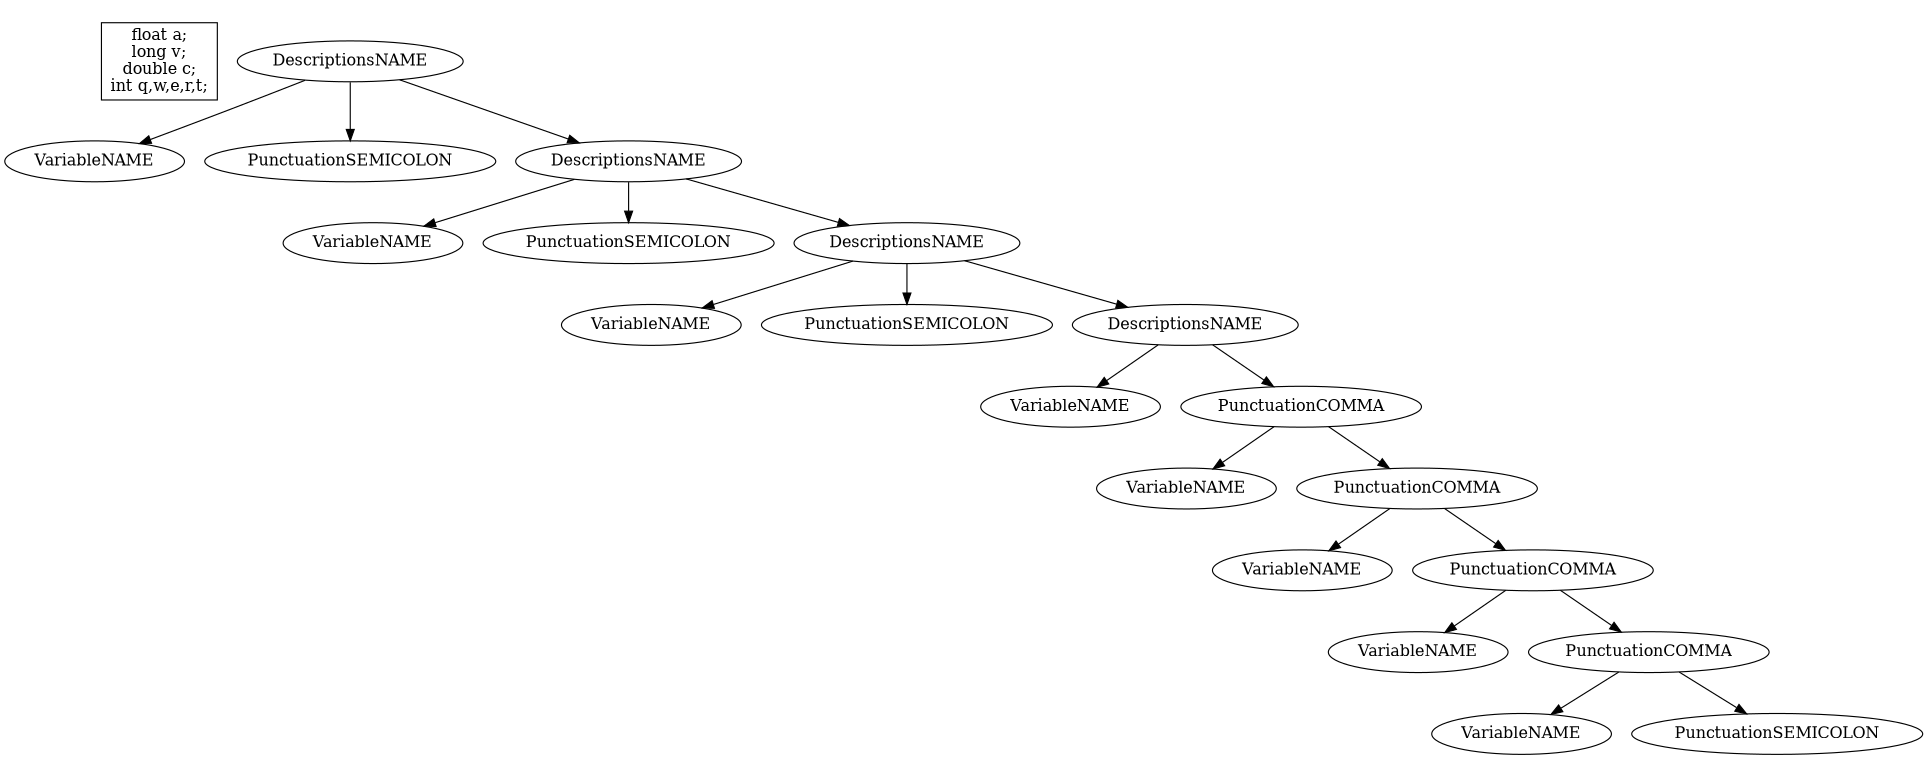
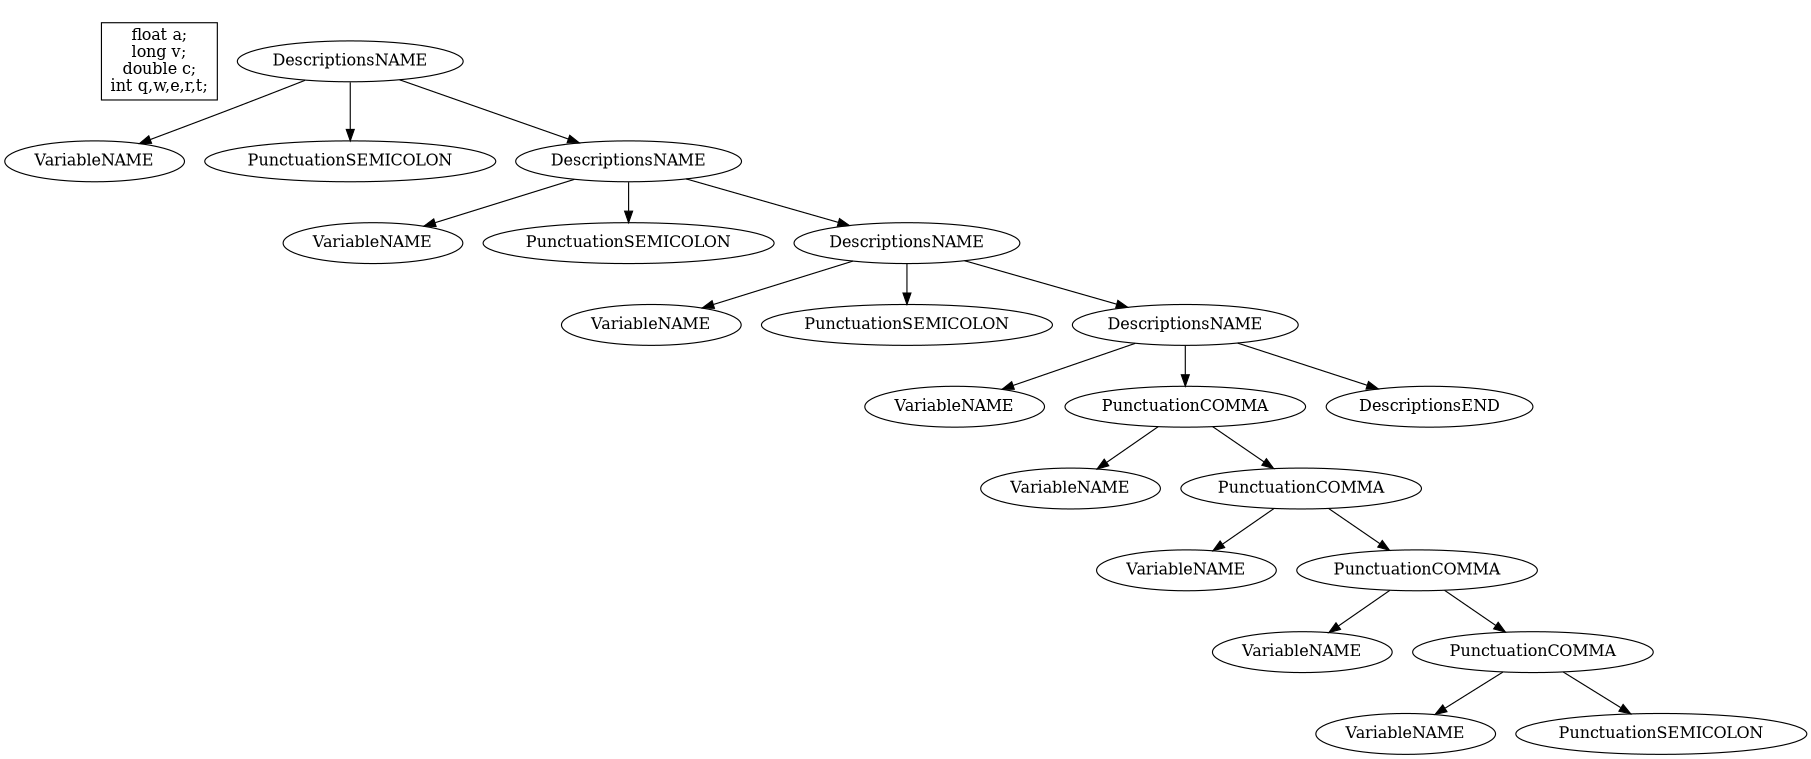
none -> (1430, 407)
